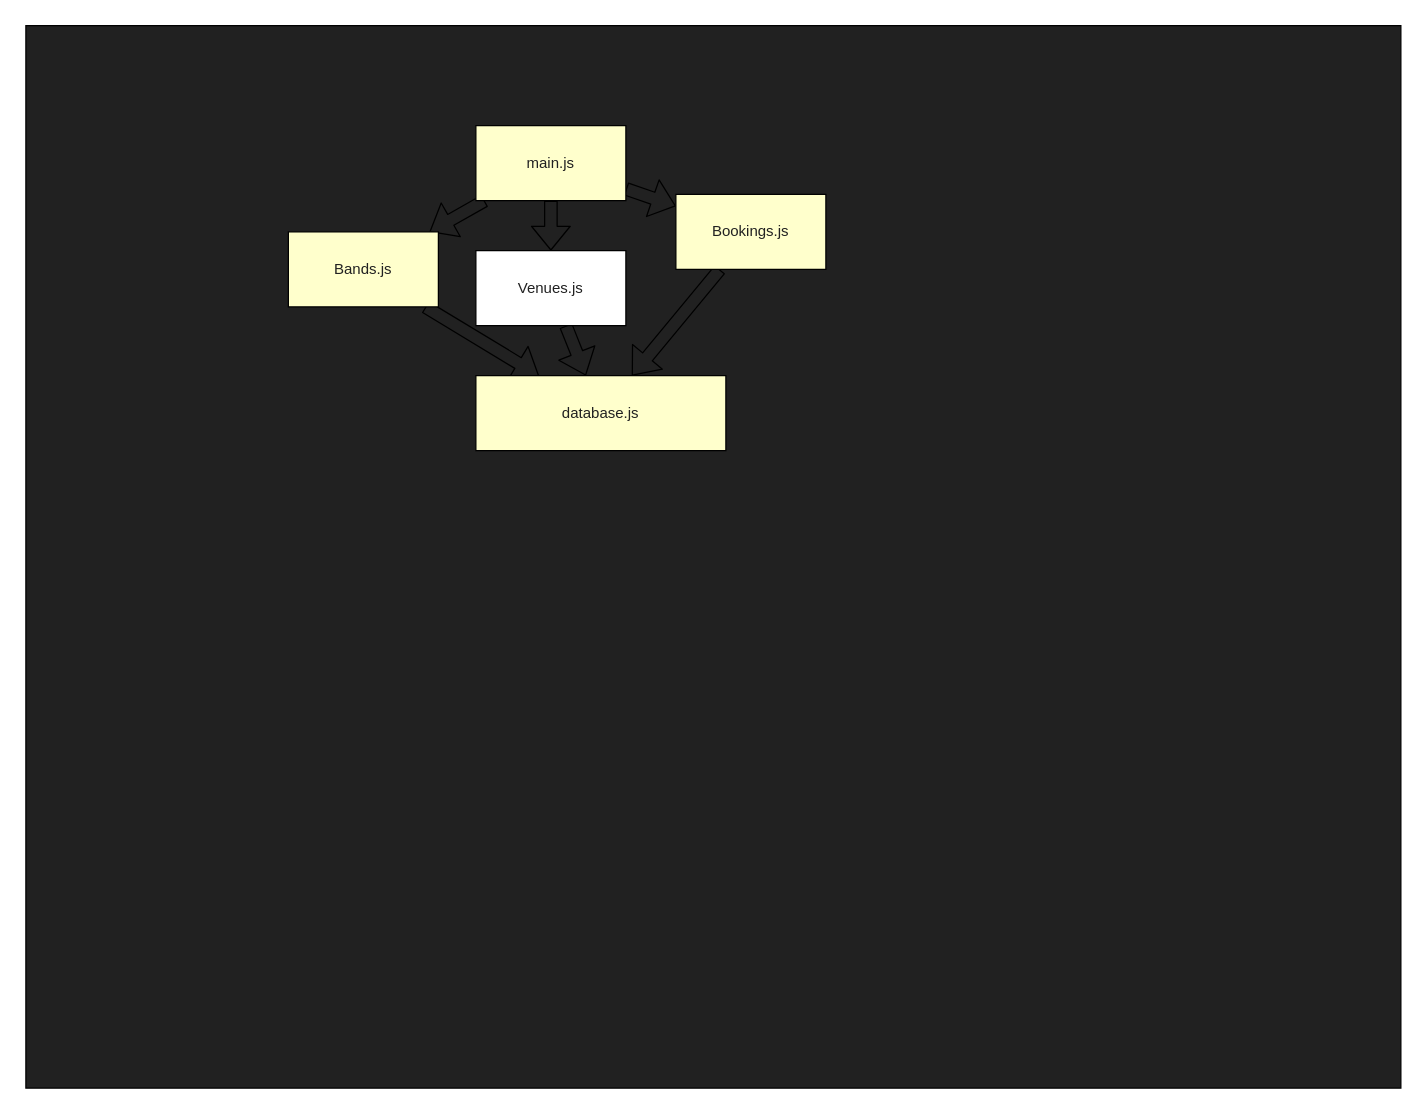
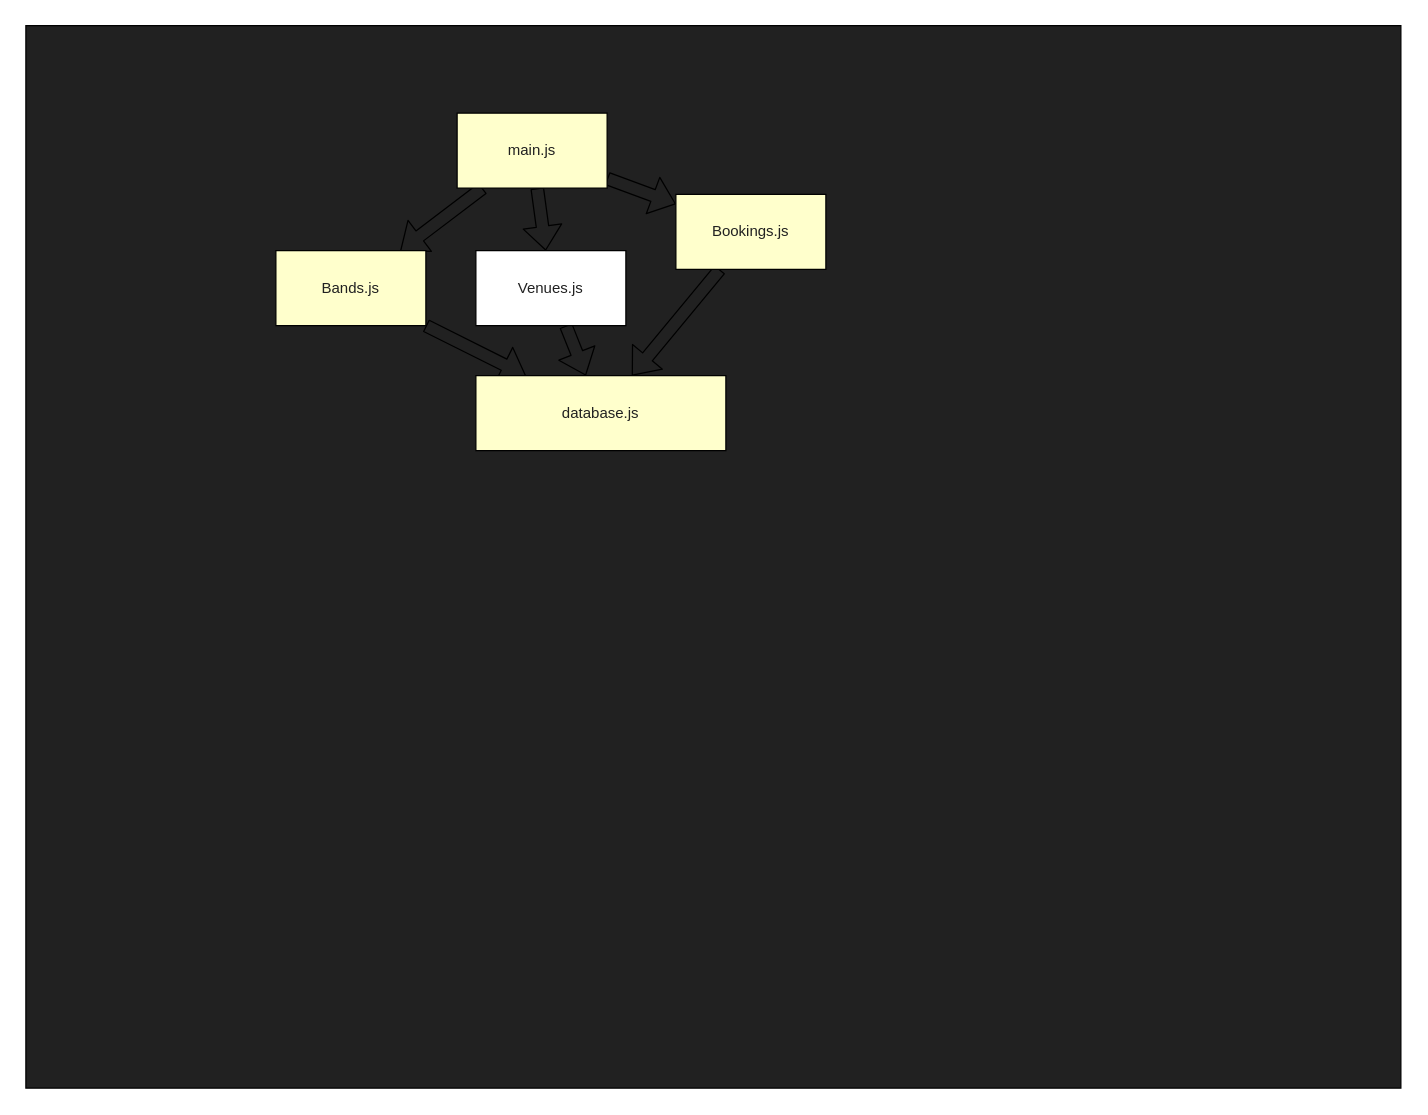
(551, 163) -> (532, 151)
(363, 269) -> (351, 288)
